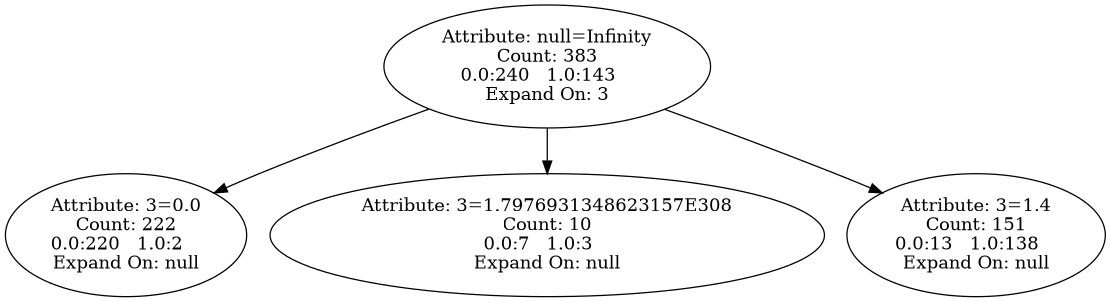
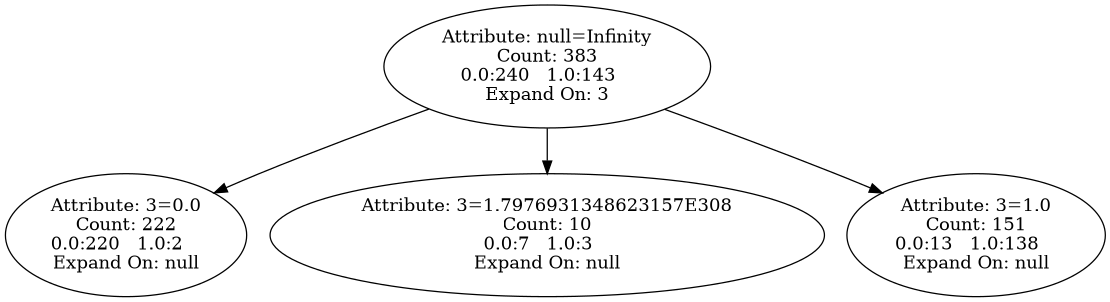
(976, 235) -> (976, 235)
